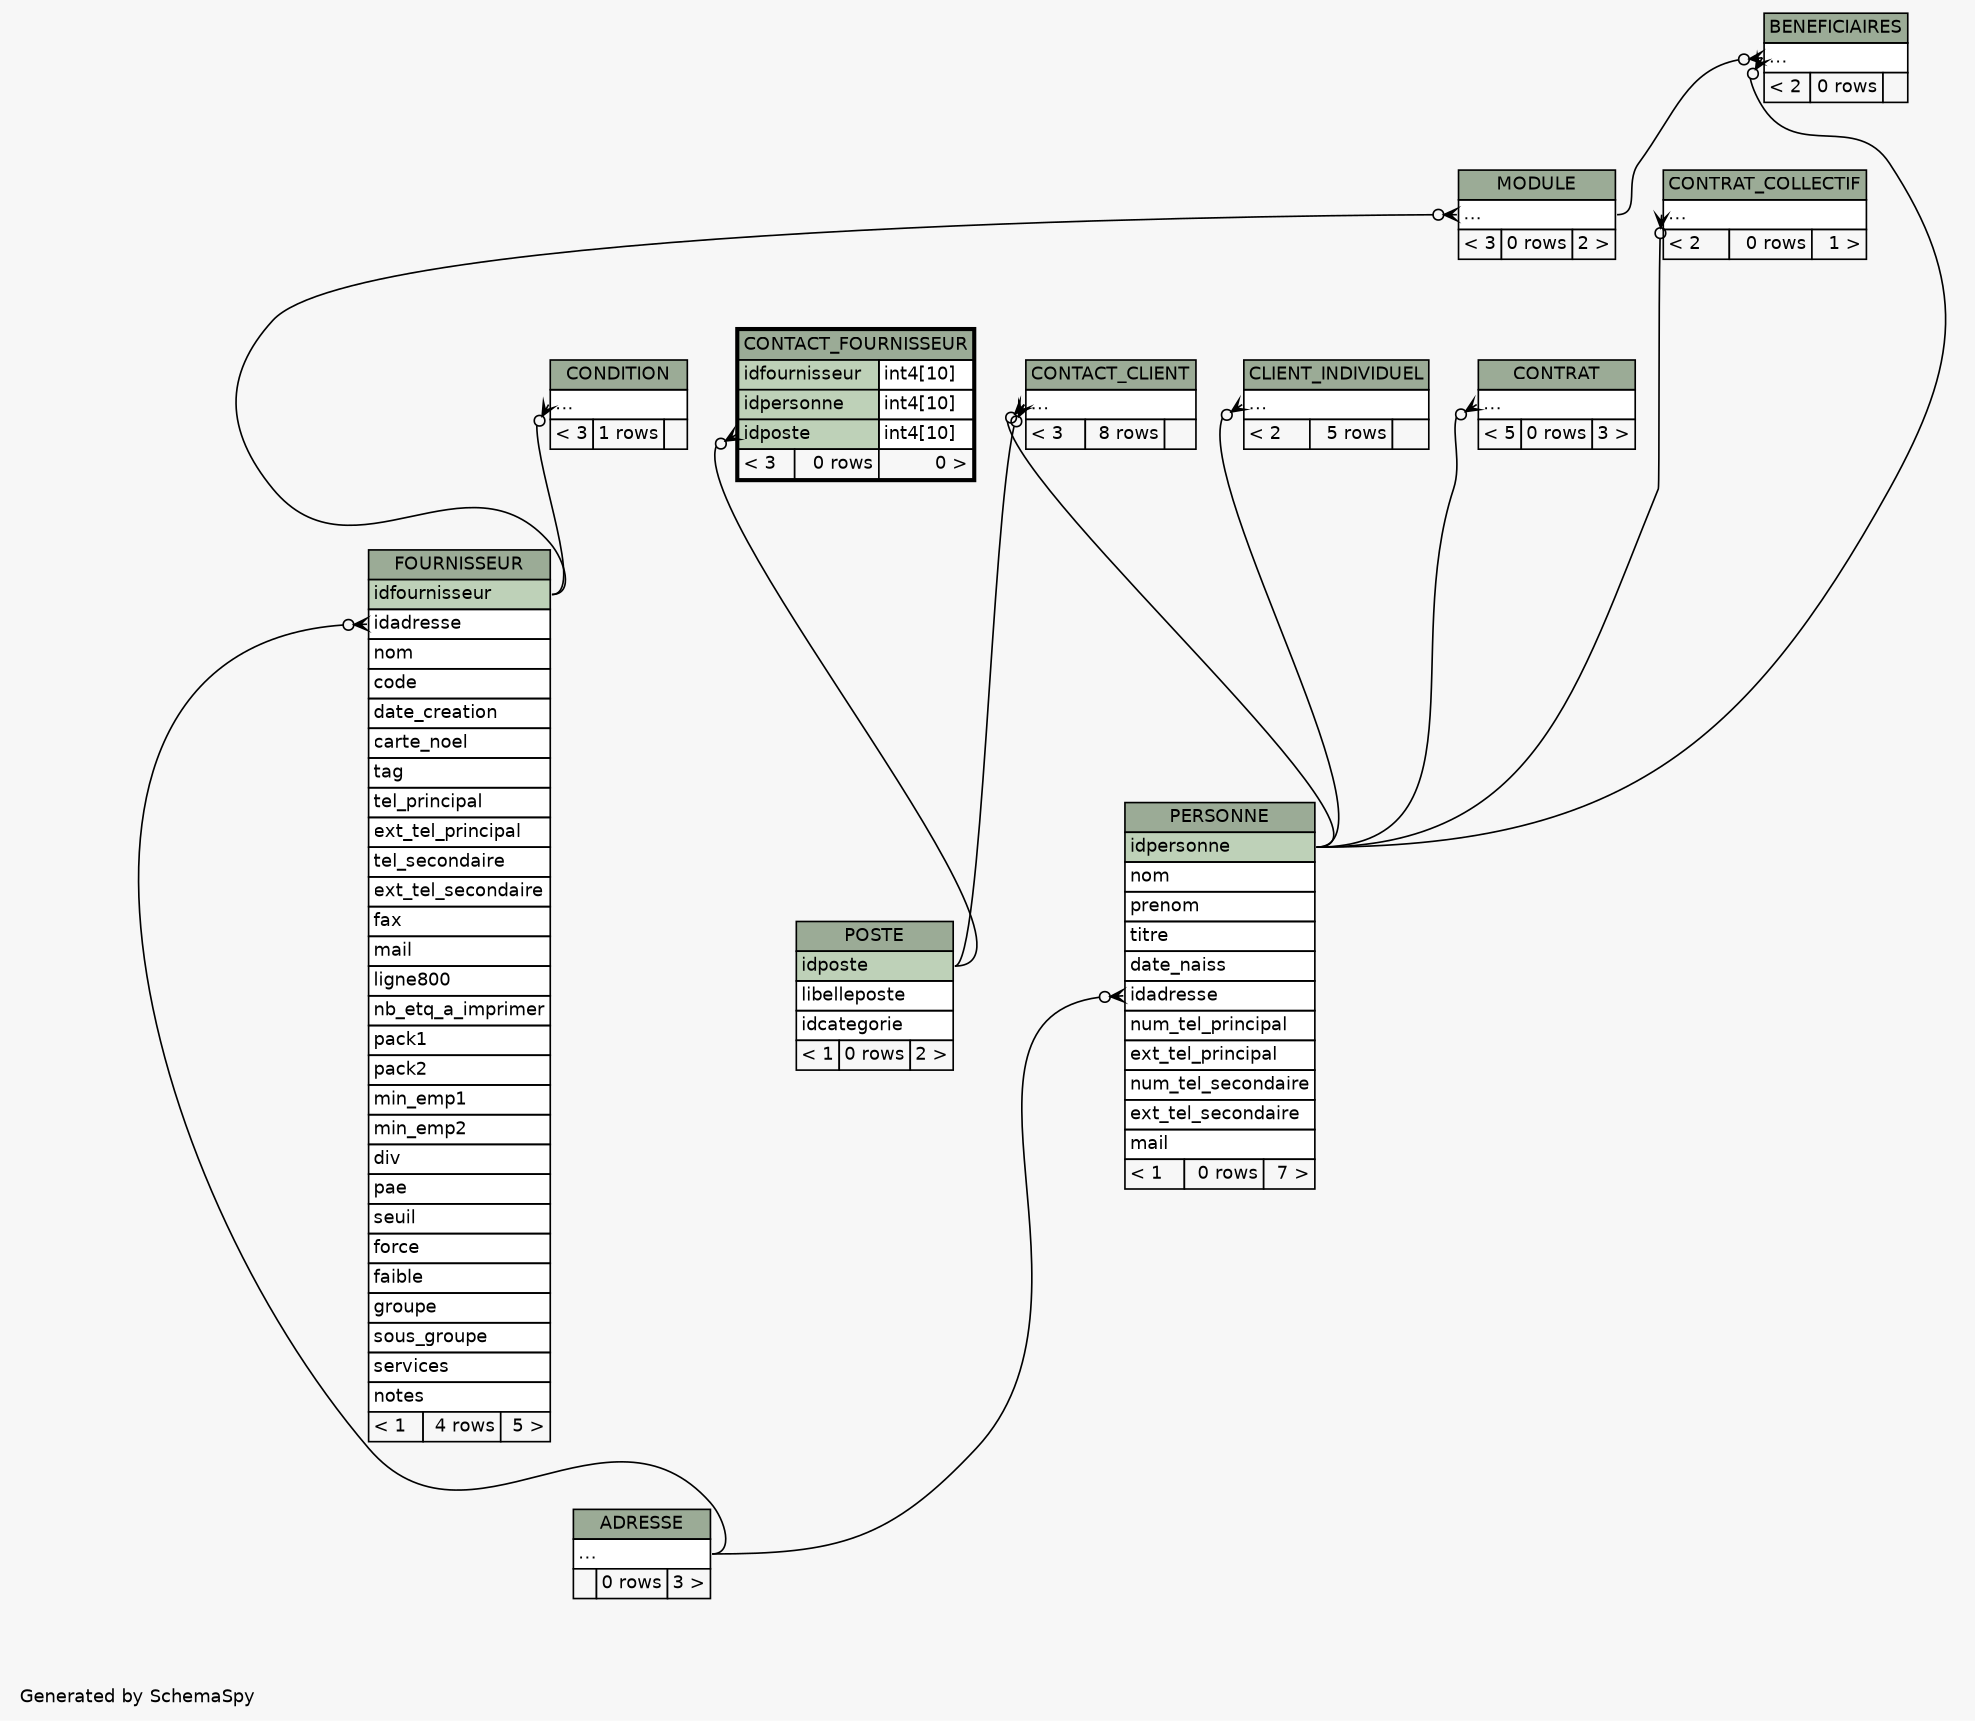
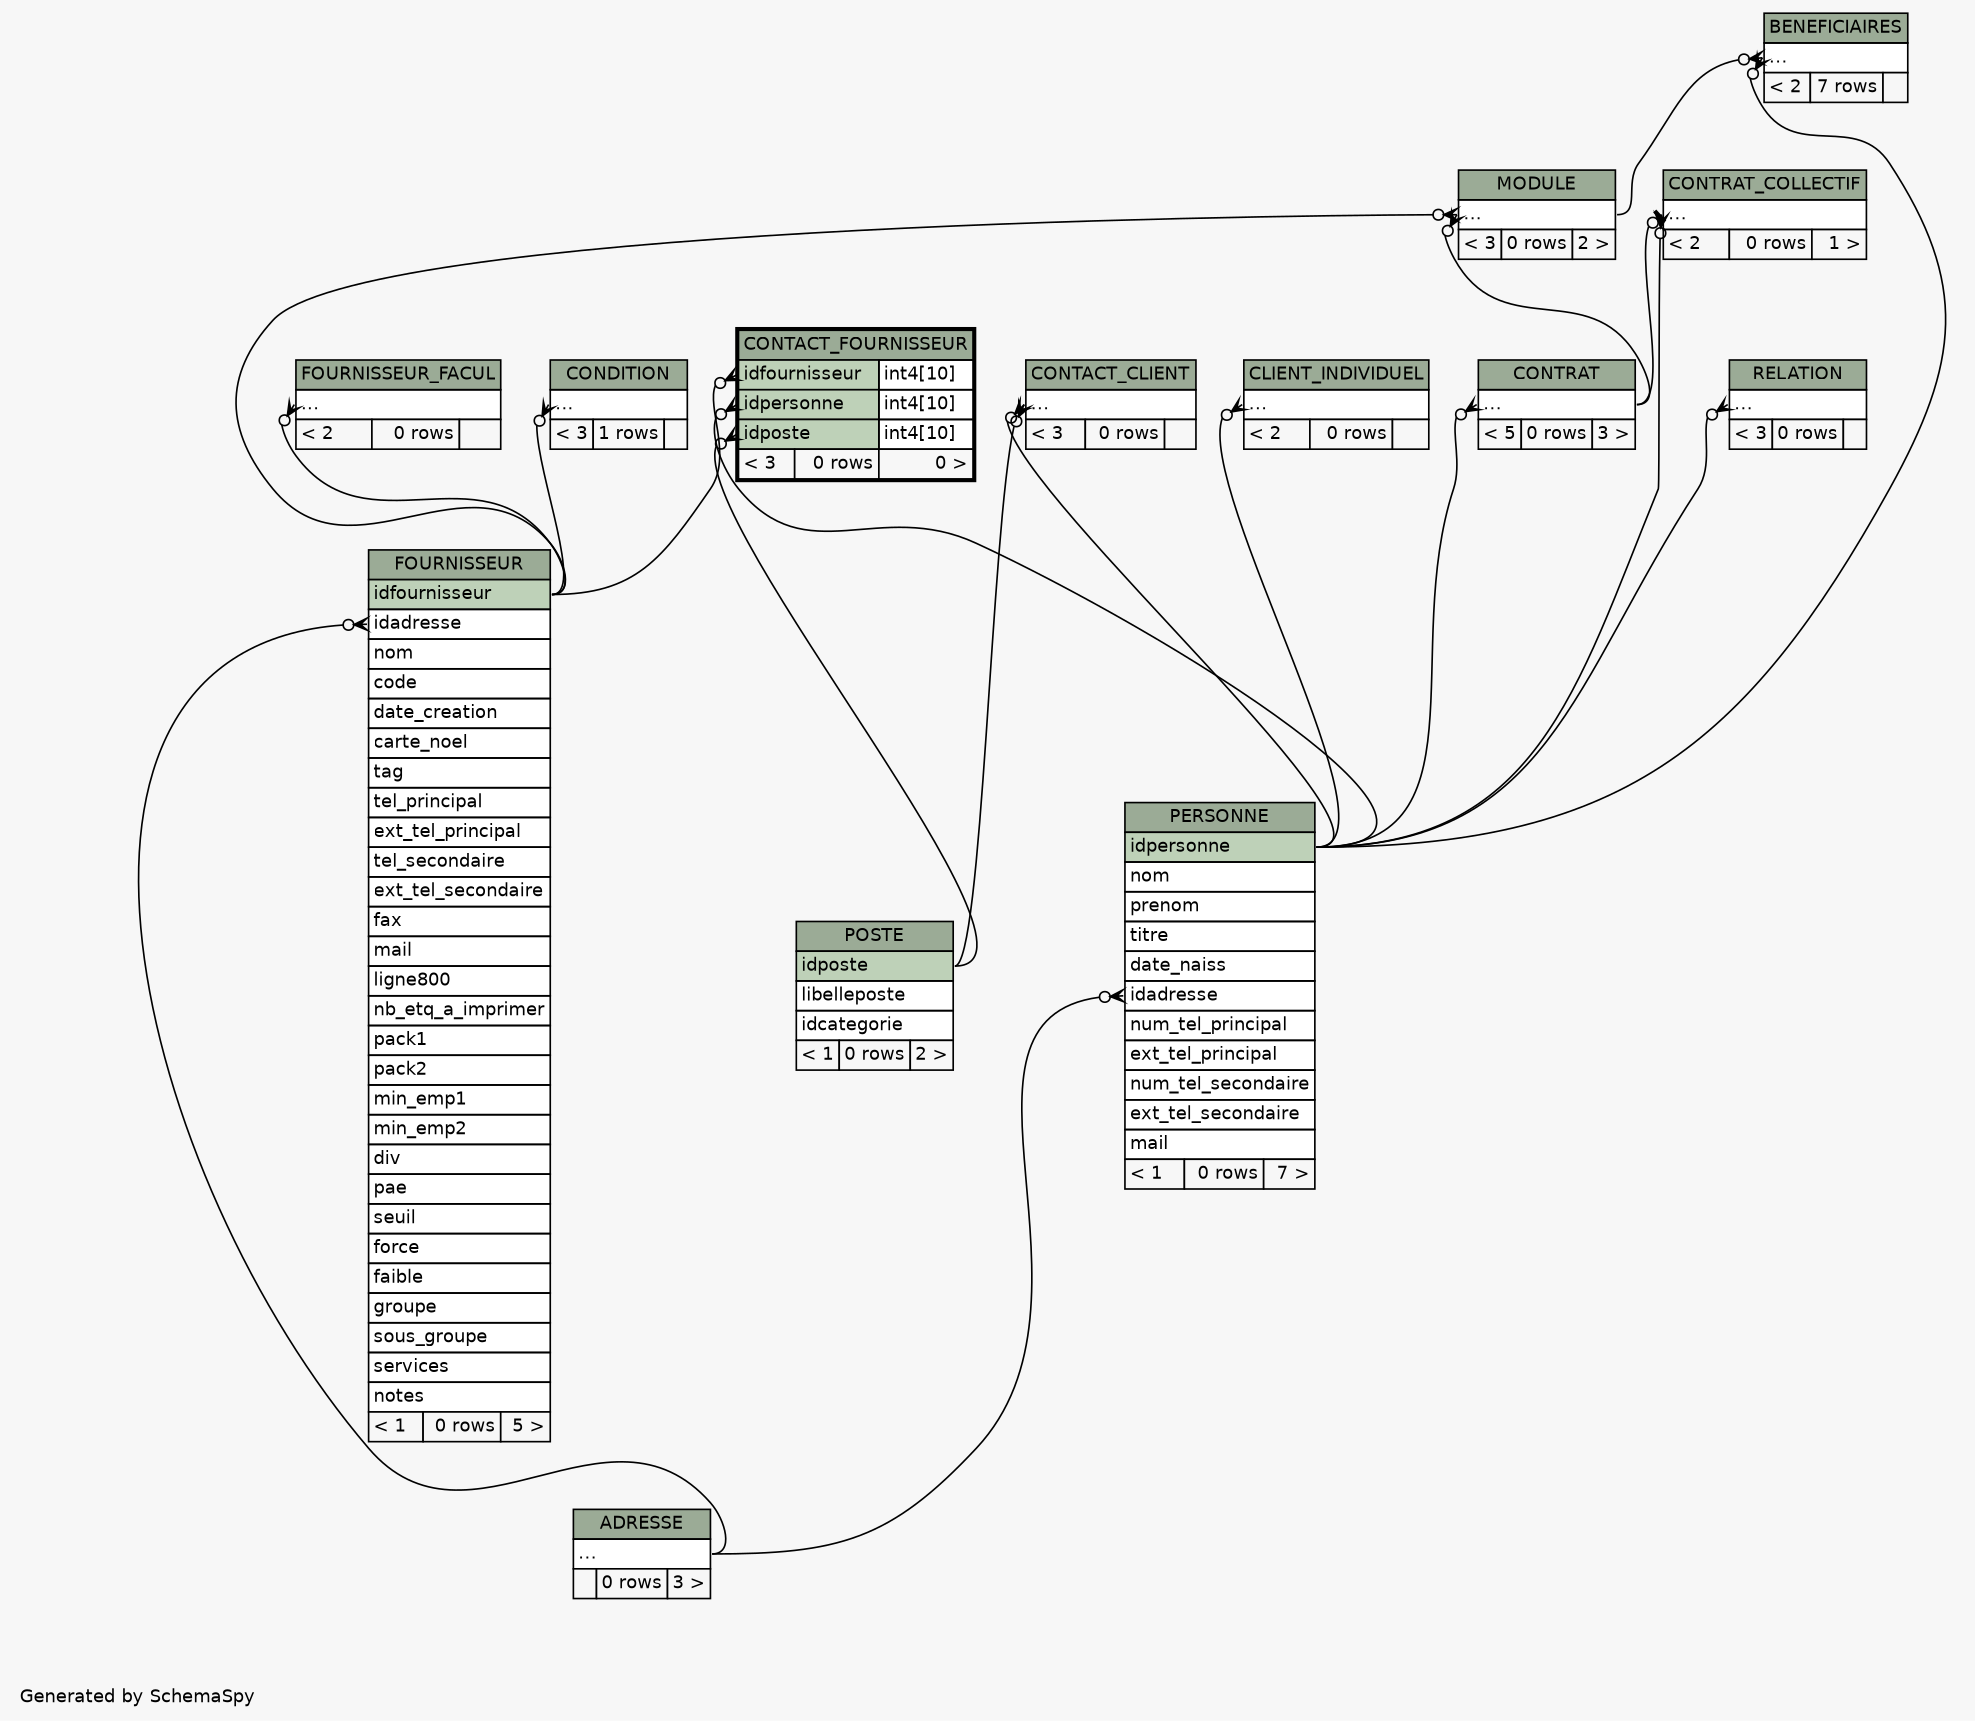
(1847, 87) -> (1847, 87)
none -> (1649, 310)
none -> (1561, 311)
none -> (398, 405)
none -> (1797, 405)
(1129, 433) -> (1129, 433)
(1357, 433) -> (1357, 433)
none -> (683, 528)
none -> (1080, 596)
(465, 1426) -> (465, 1426)
